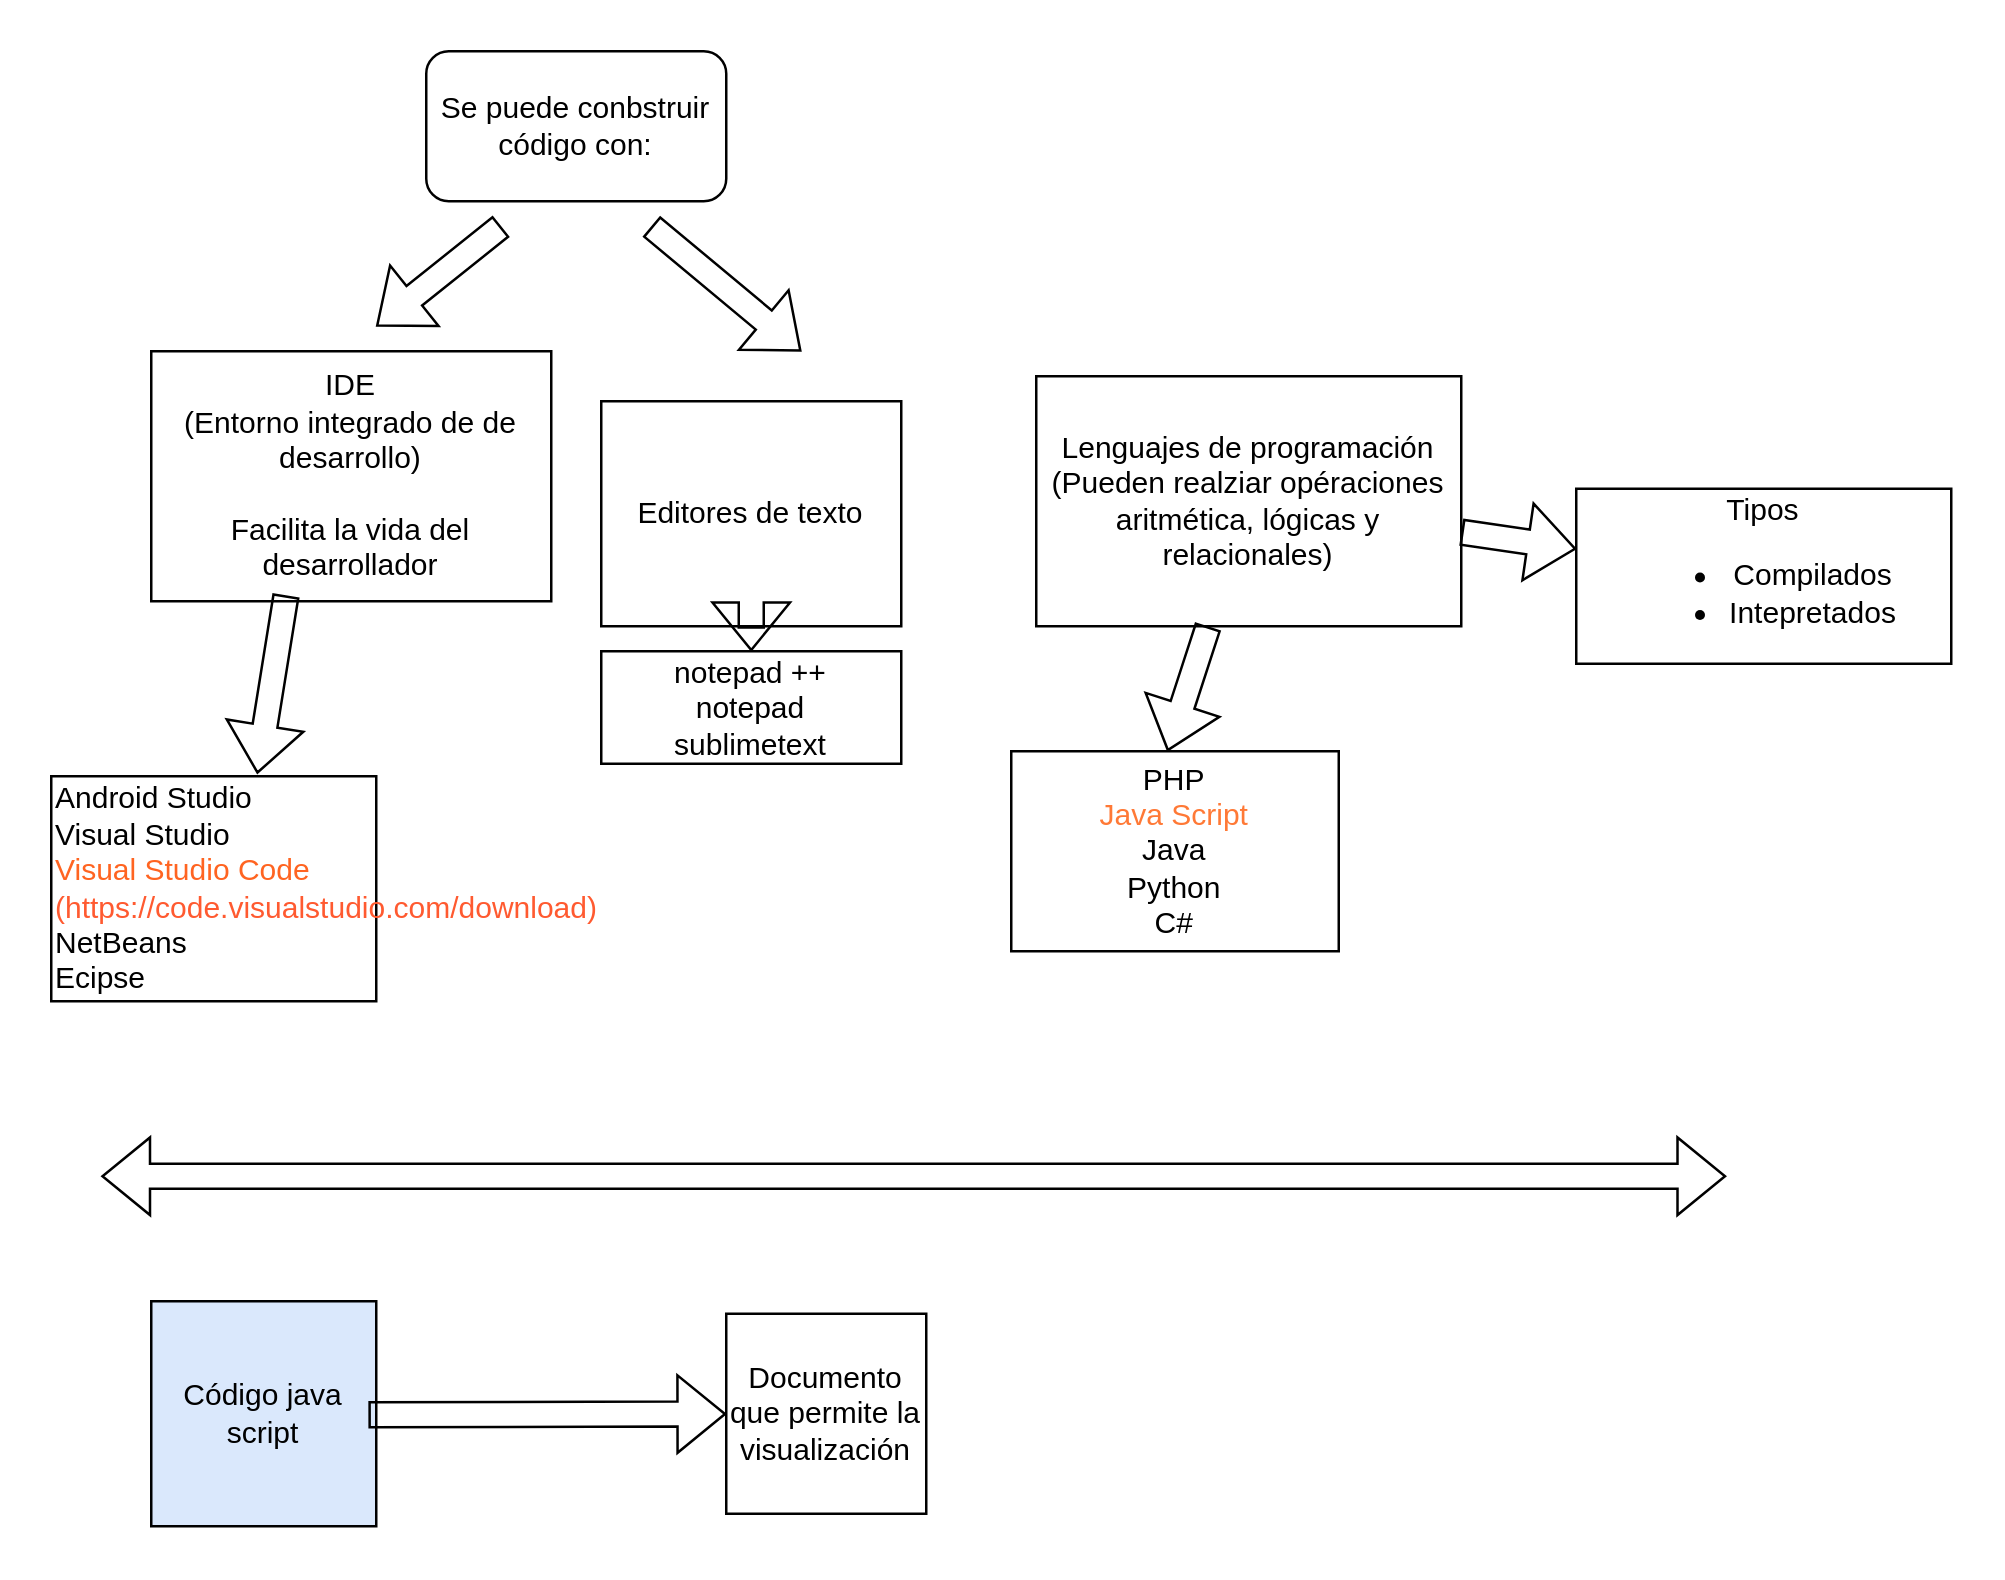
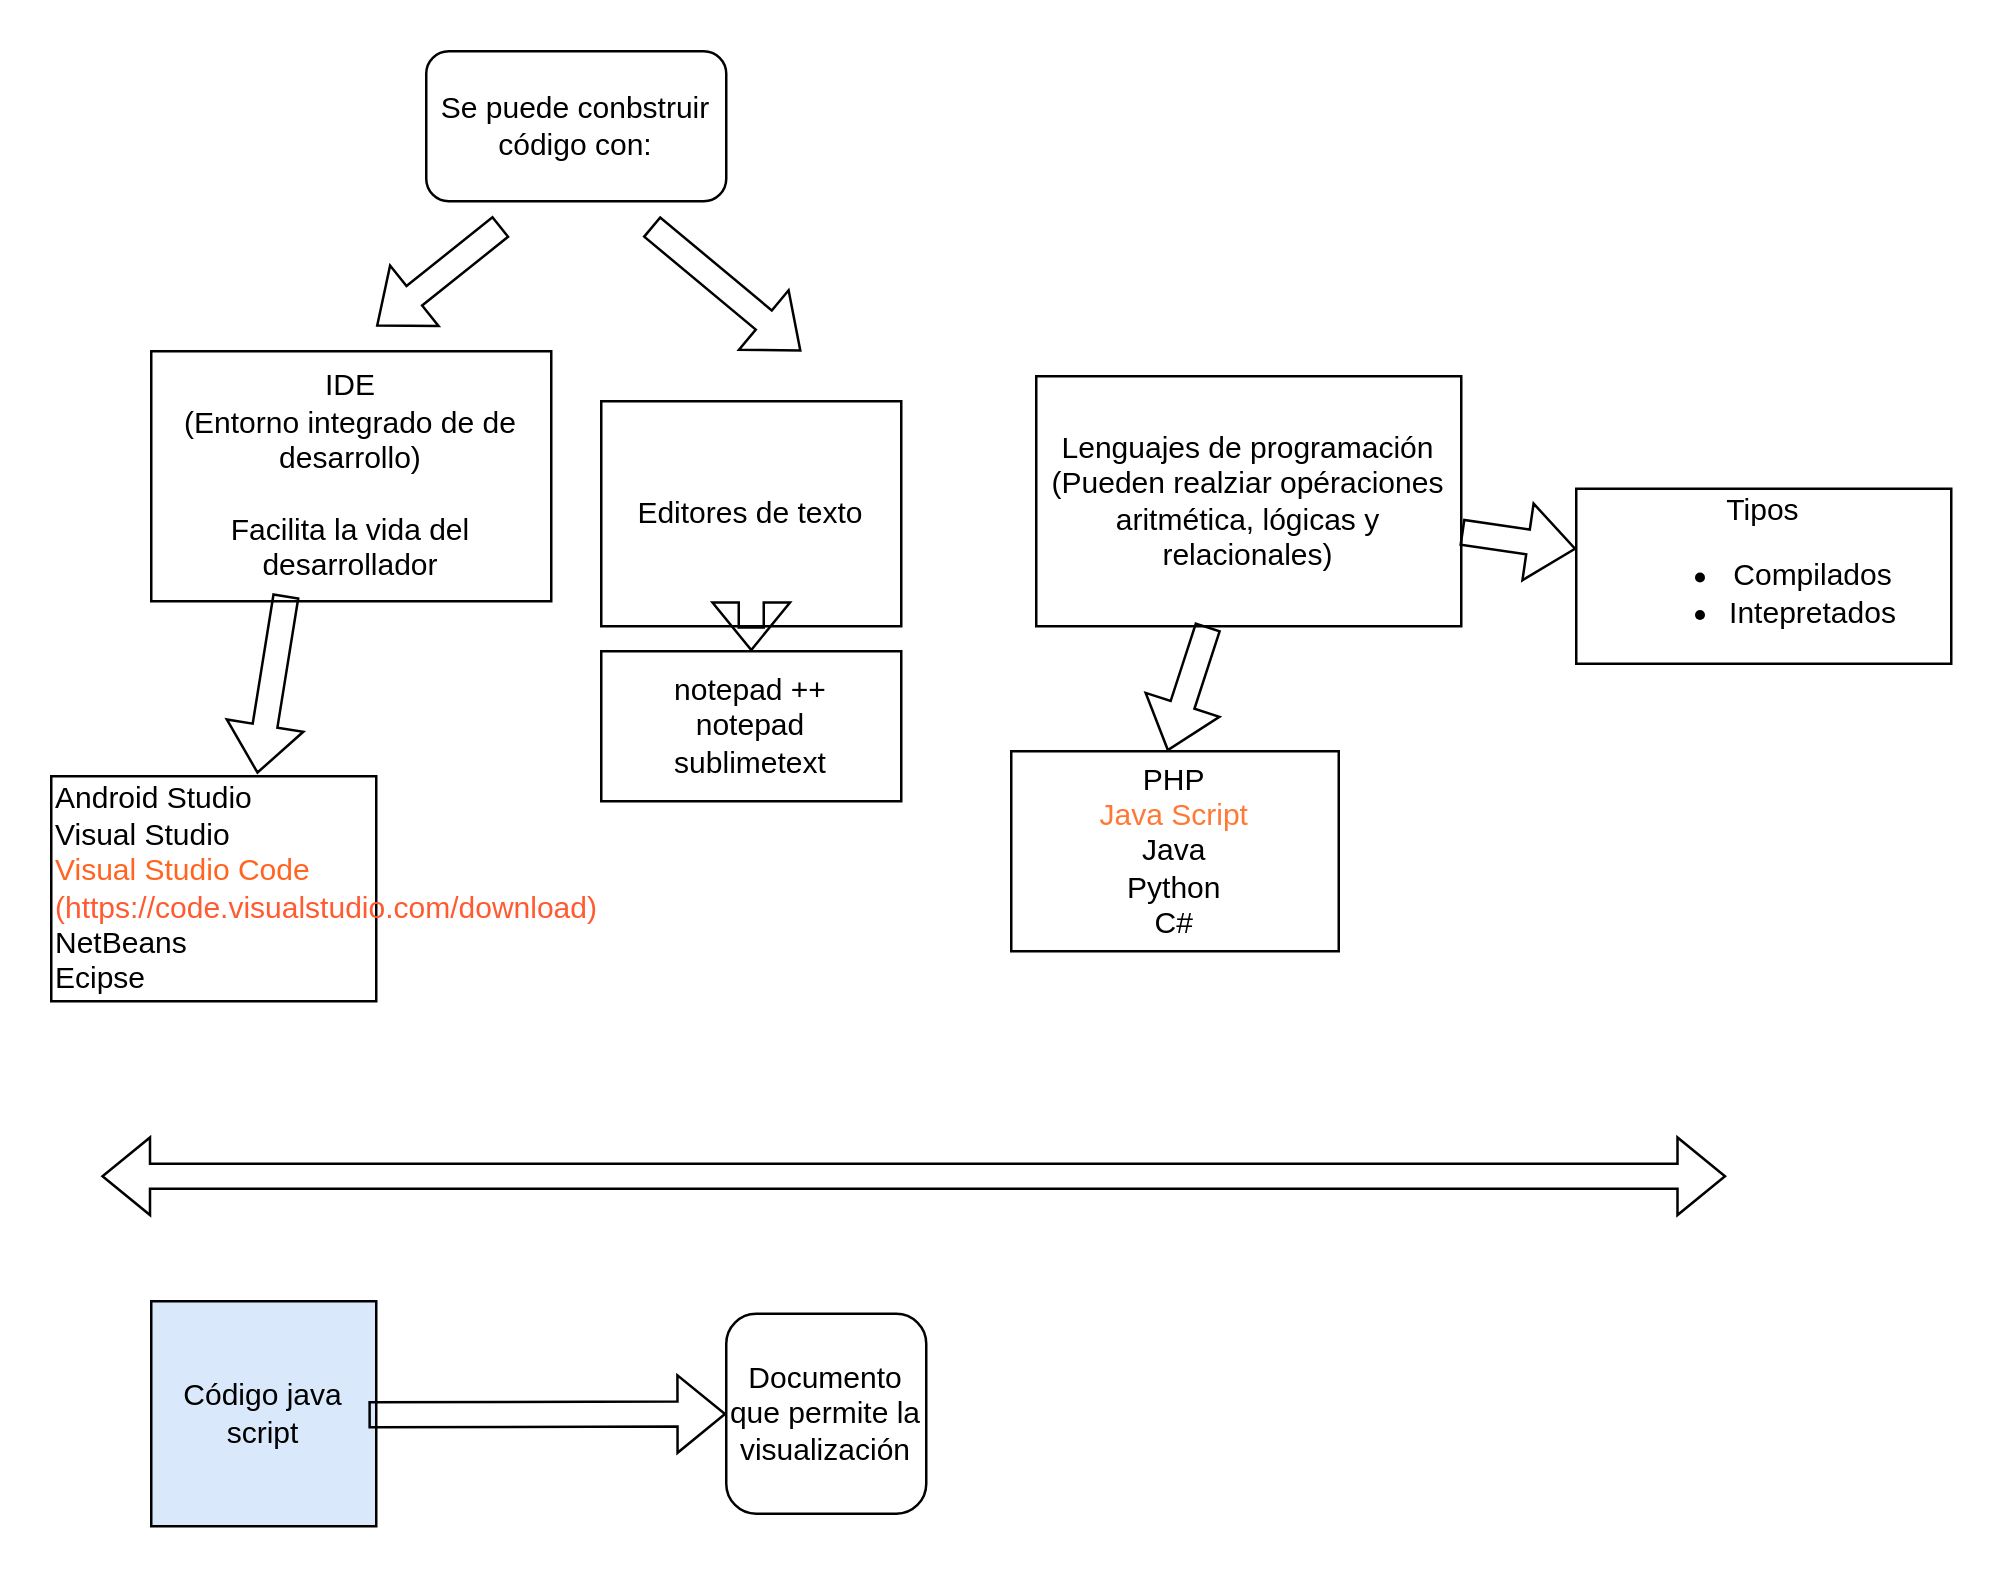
(751, 708) -> (751, 726)
(826, 1414) -> (826, 1414)
